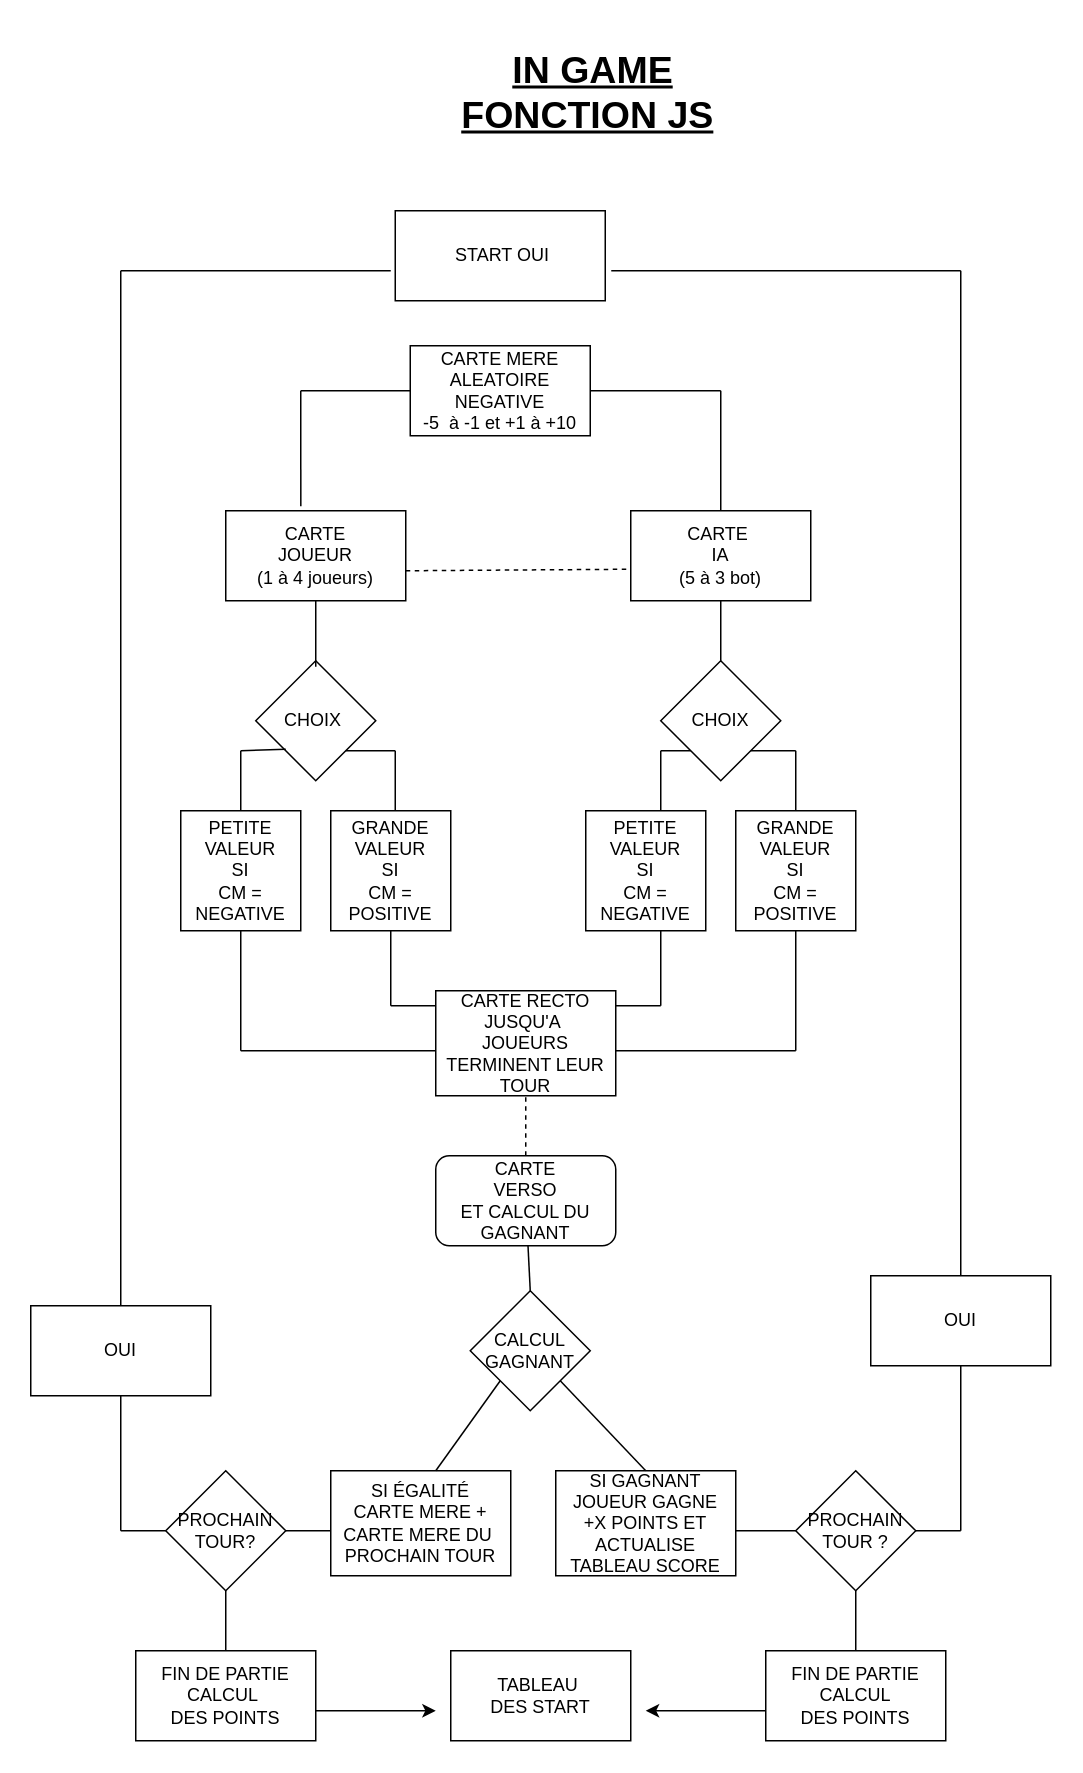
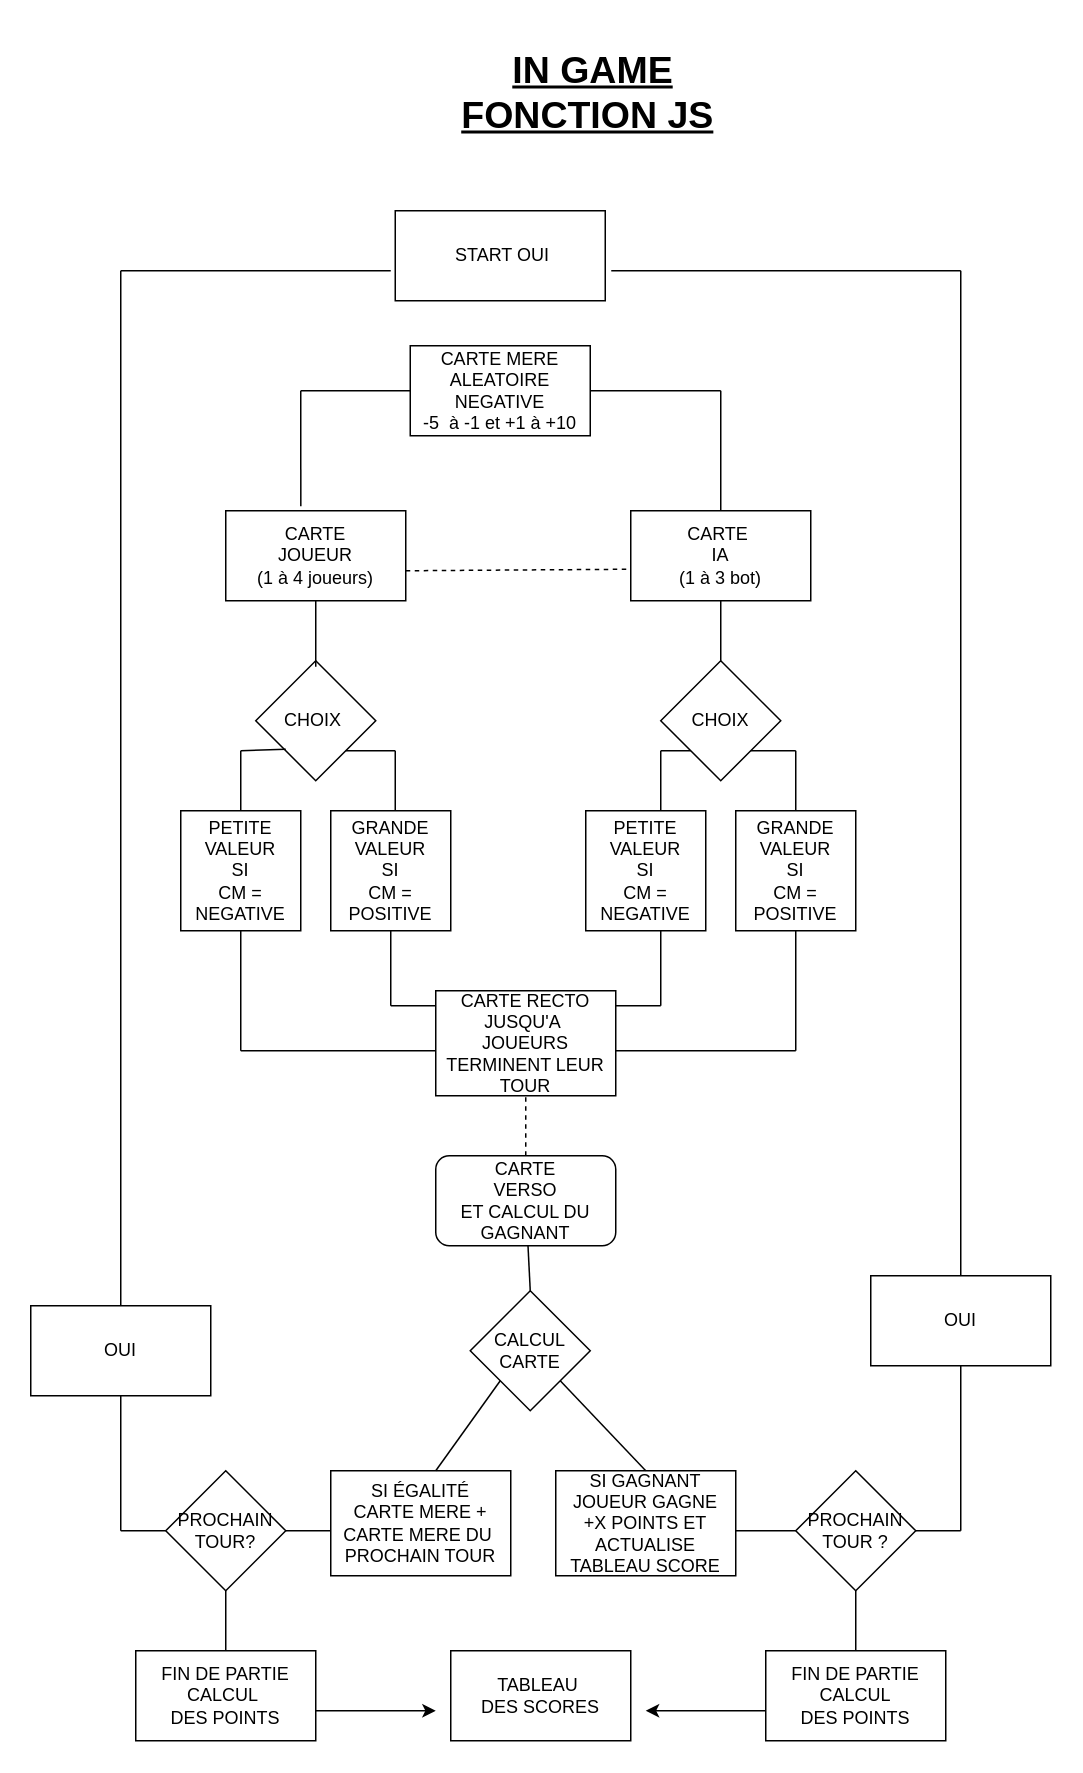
(721, 556) -> (721, 556)
(530, 1351) -> (530, 1351)
(541, 1696) -> (541, 1696)
